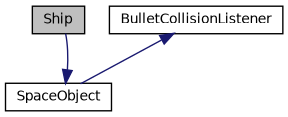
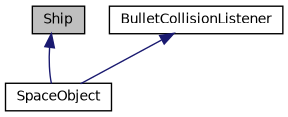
(68, 52) -> (49, 66)
